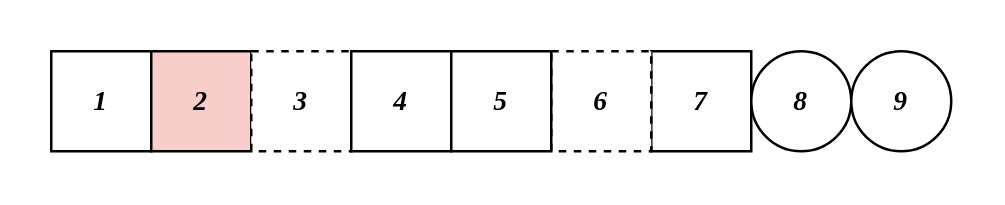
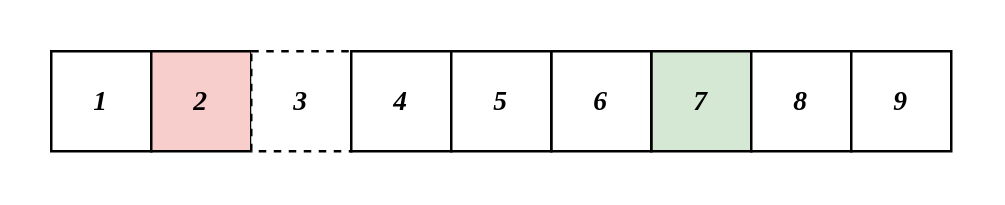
(601, 101) -> (601, 101)
(701, 101) -> (701, 101)
(801, 101) -> (801, 101)
(901, 101) -> (901, 101)
